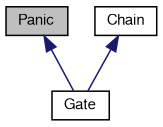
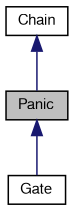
(99, 70) -> (37, 71)
